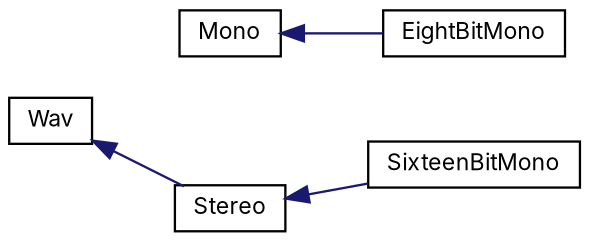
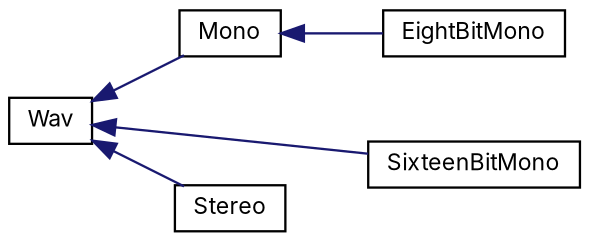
none -> (149, 73)
(338, 189) -> (242, 141)
